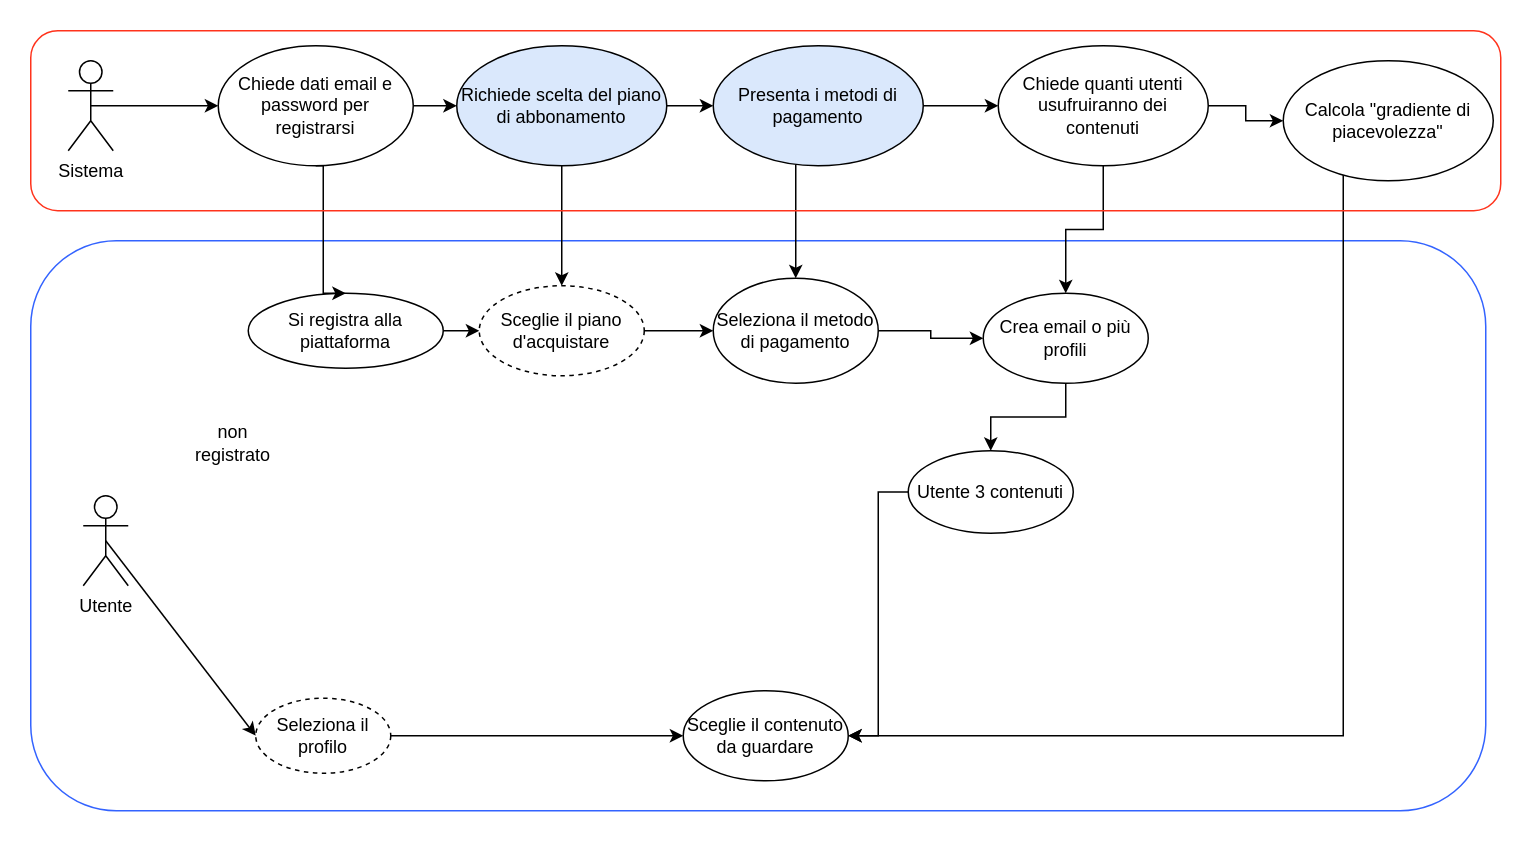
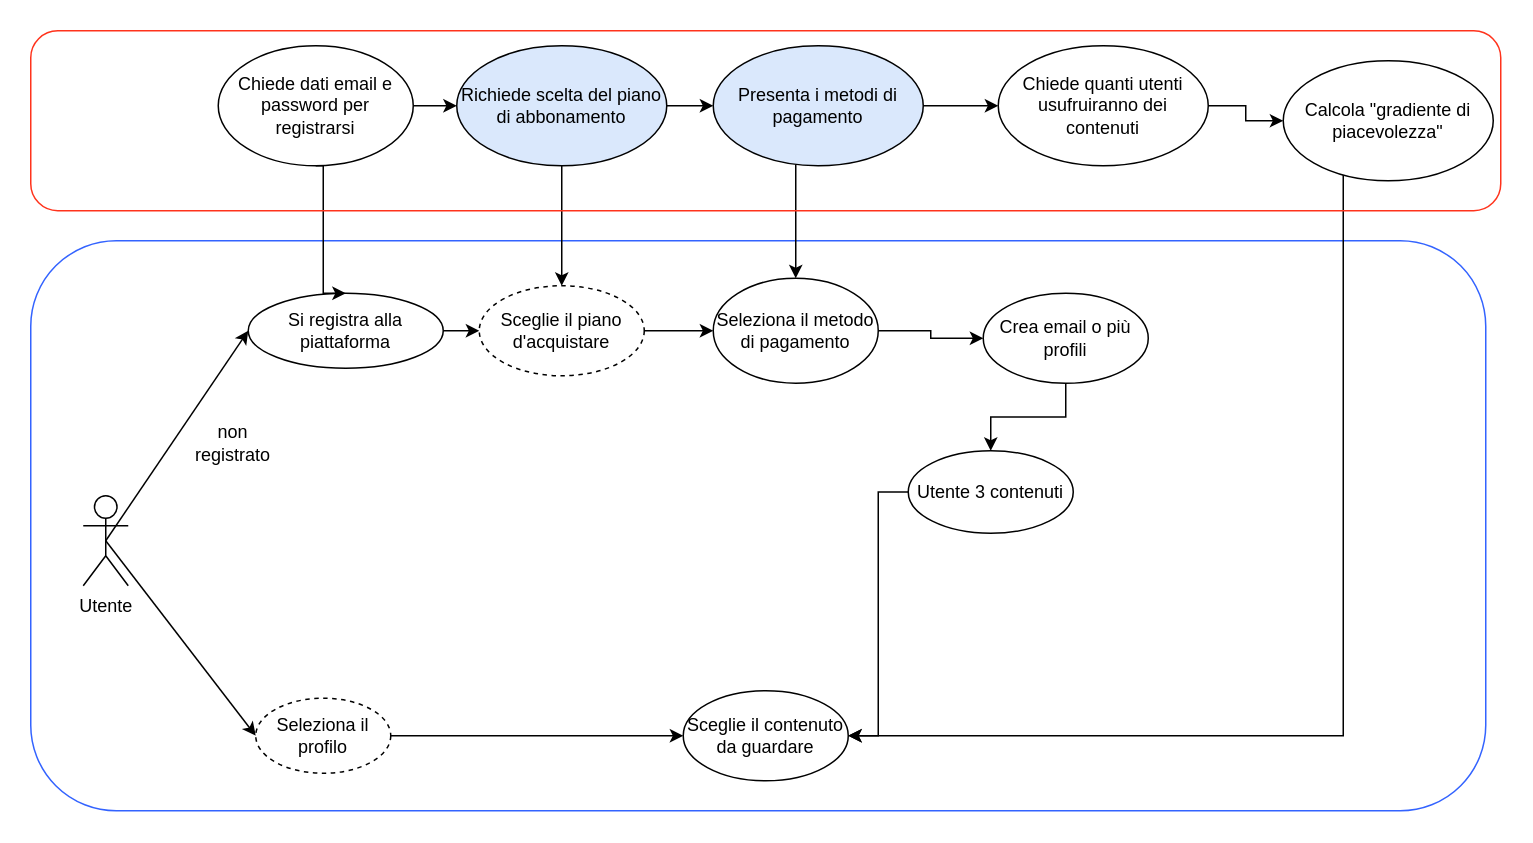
(91, 106) -> none
(150, 106) -> none
(1089, 230) -> none
none -> (175, 438)
